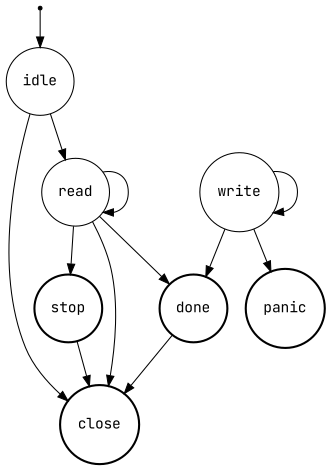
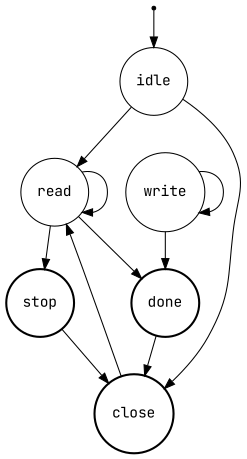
(115, 297) -> (96, 305)
(285, 308) -> none
